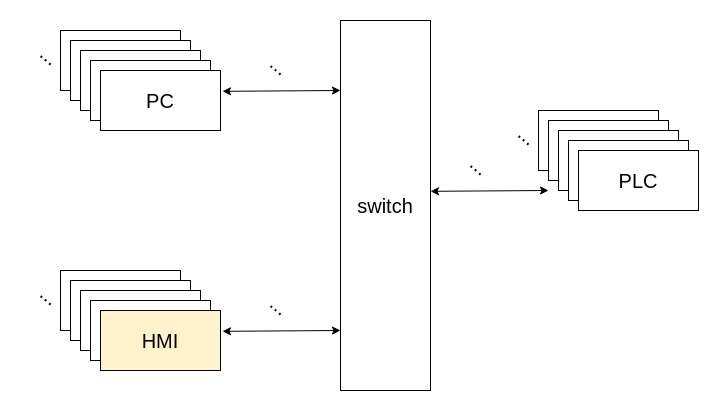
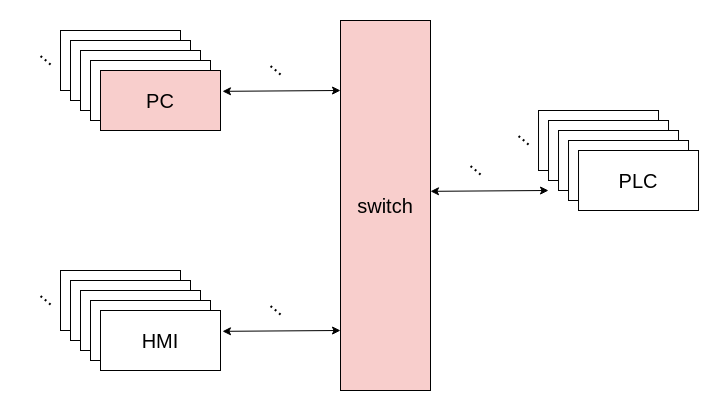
(161, 101) -> (161, 101)
(386, 206) -> (386, 206)
(161, 341) -> (161, 341)
